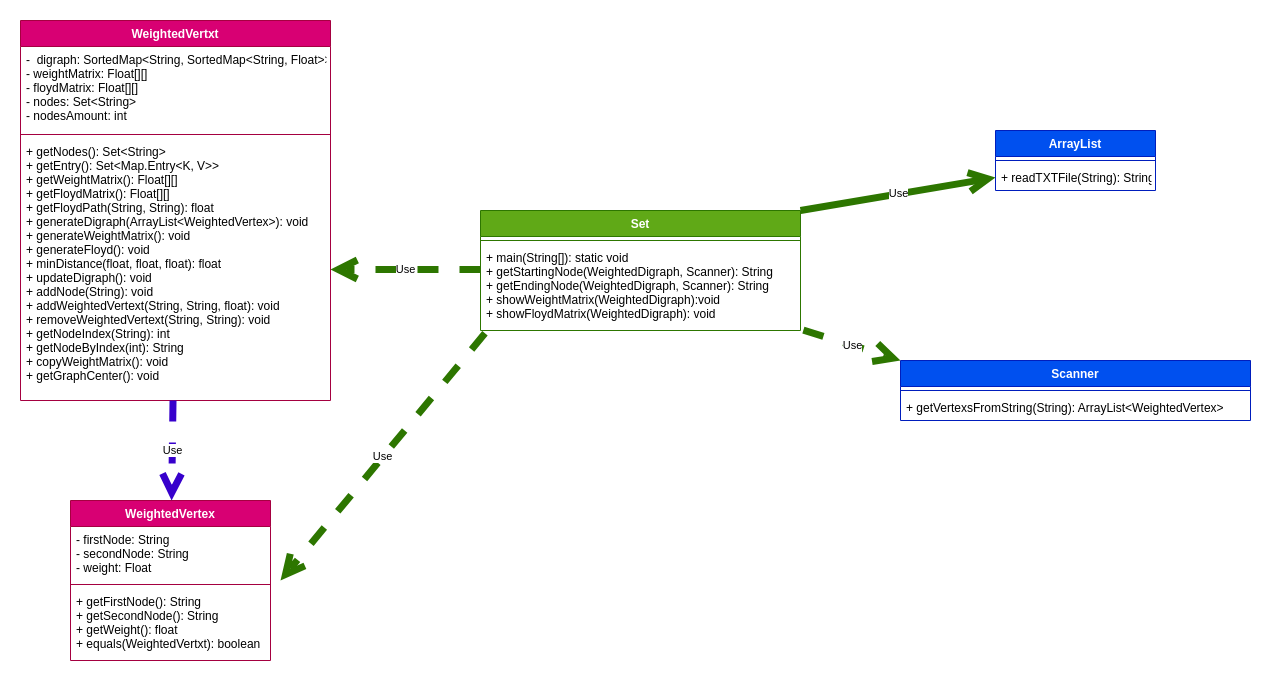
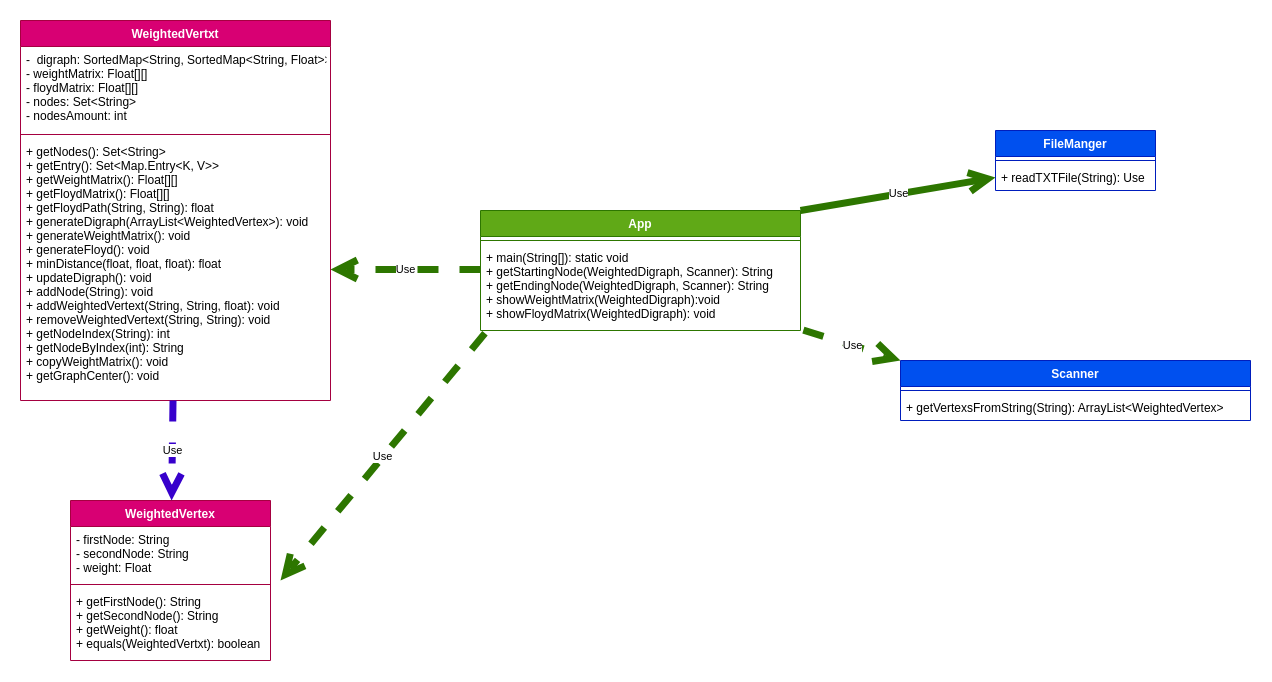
(1075, 144) -> (1075, 144)
(1088, 178) -> (1079, 178)
(640, 224) -> (640, 224)
